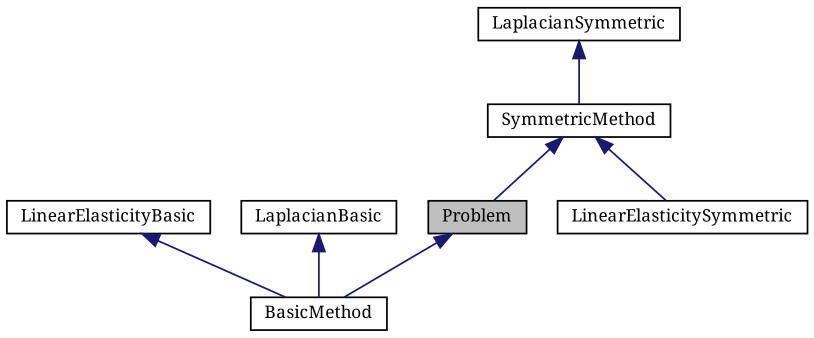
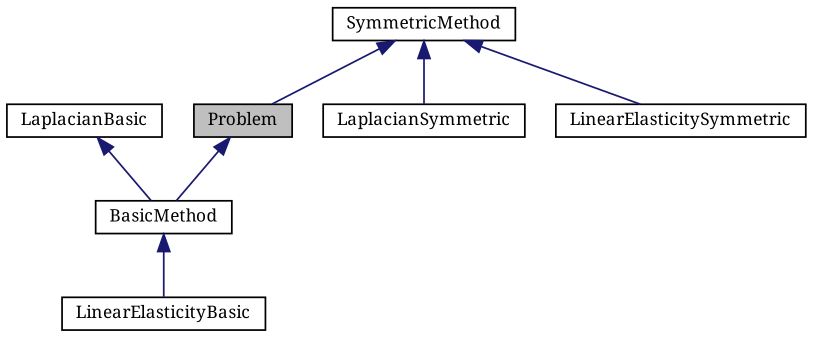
(579, 81) -> (424, 81)
(222, 269) -> (164, 274)
